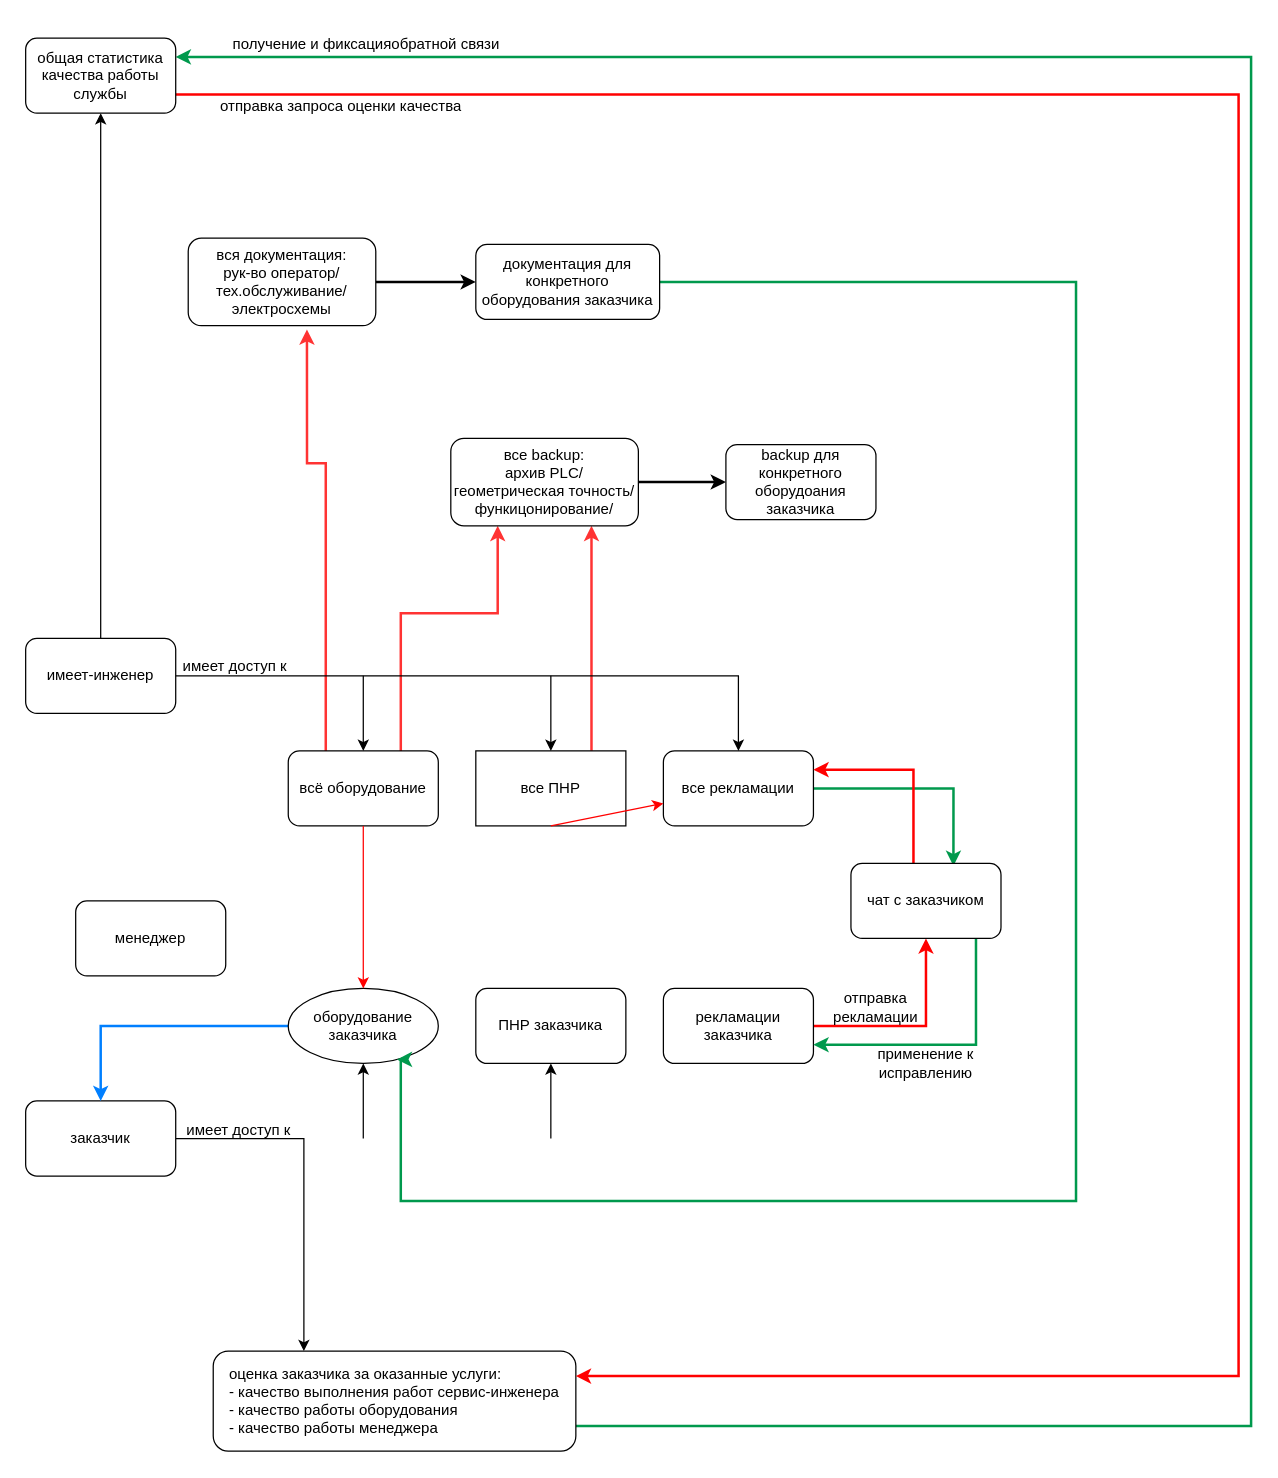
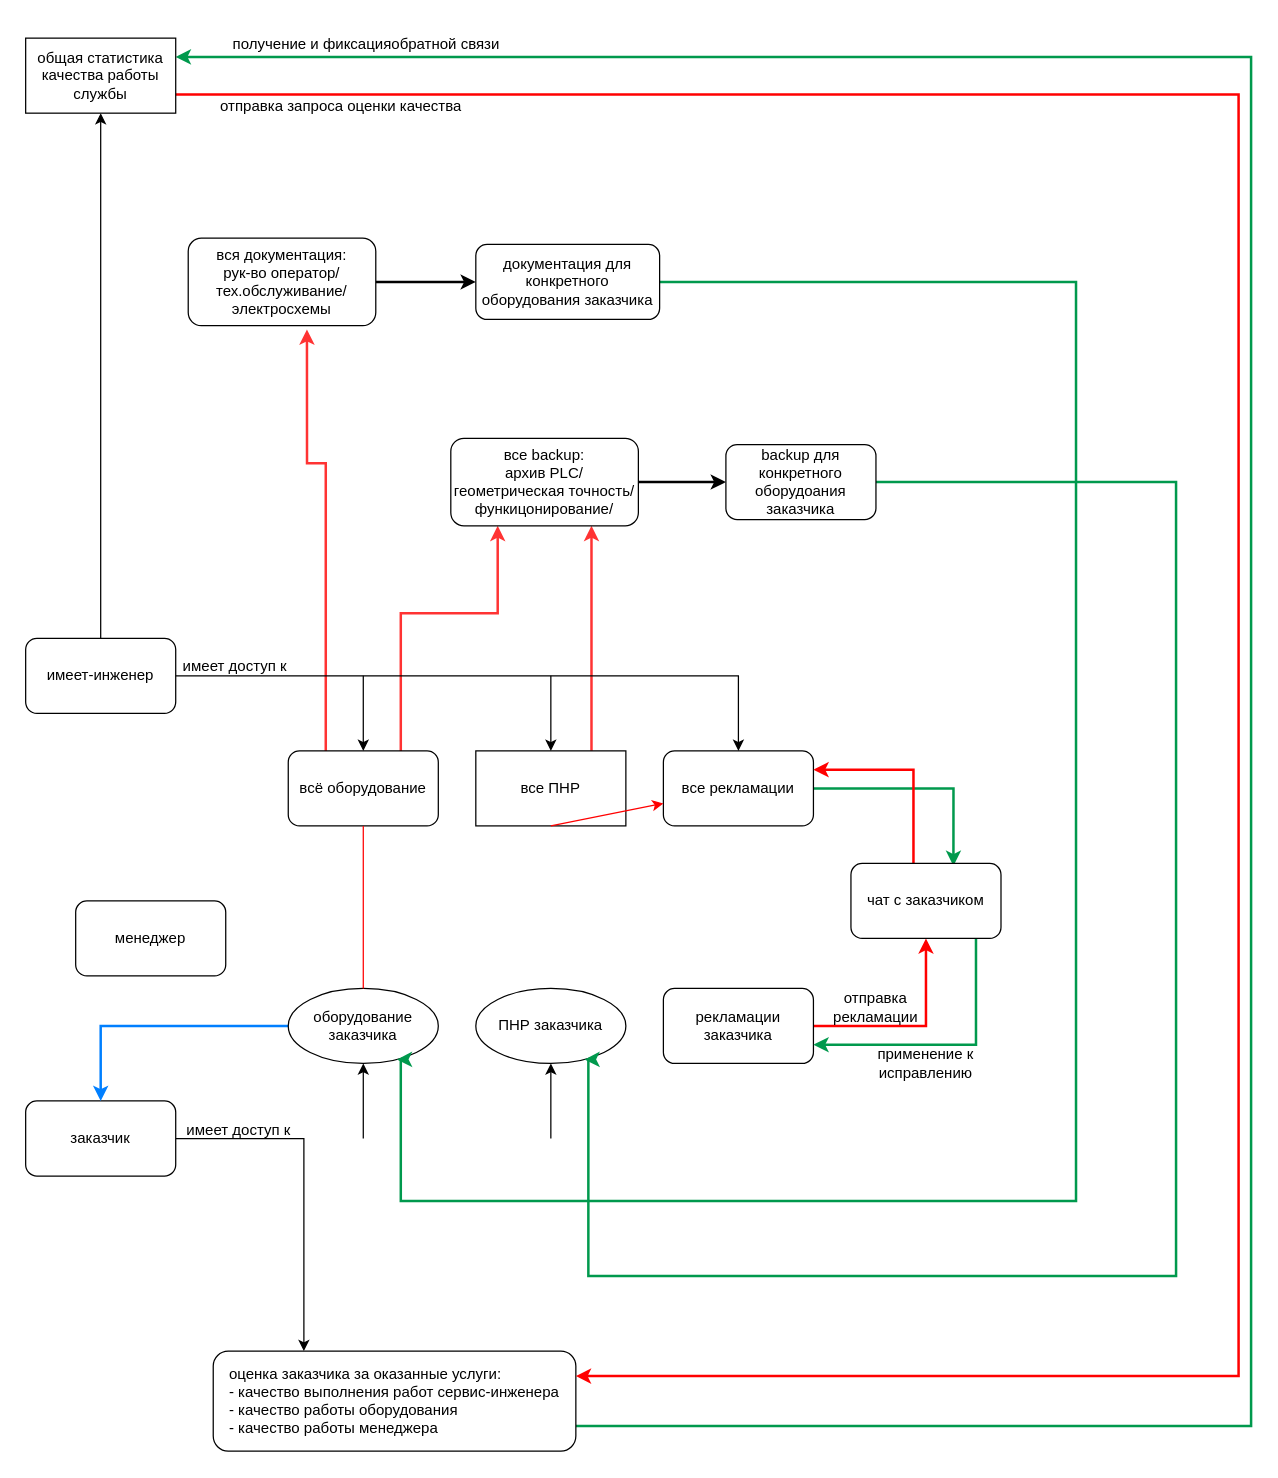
(101, 76) -> (101, 76)
(363, 978) -> (363, 982)
(551, 1026) -> (551, 1026)
none -> (1176, 1133)
